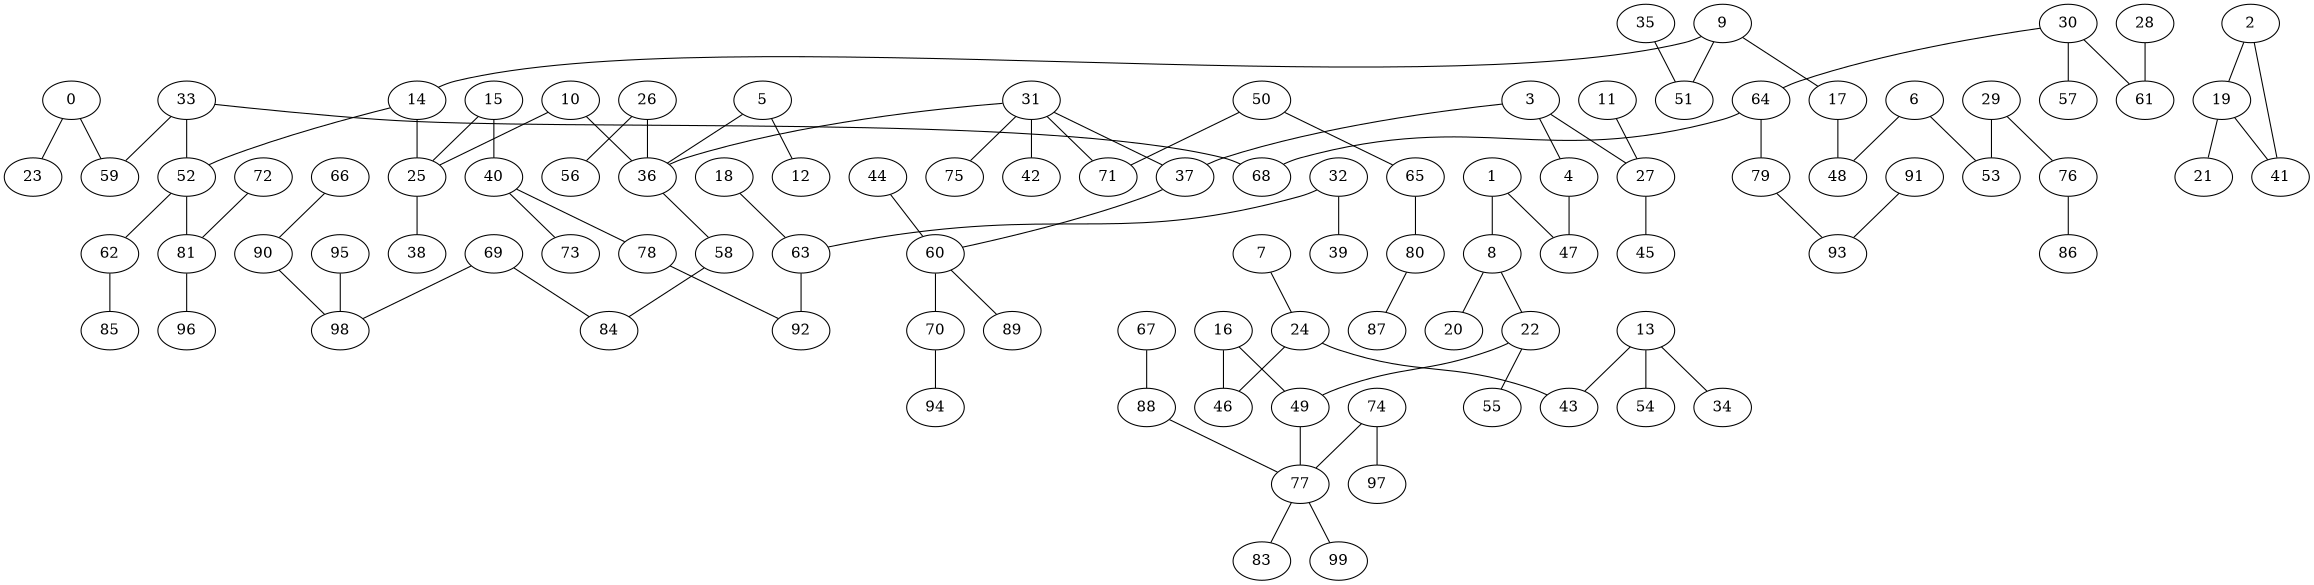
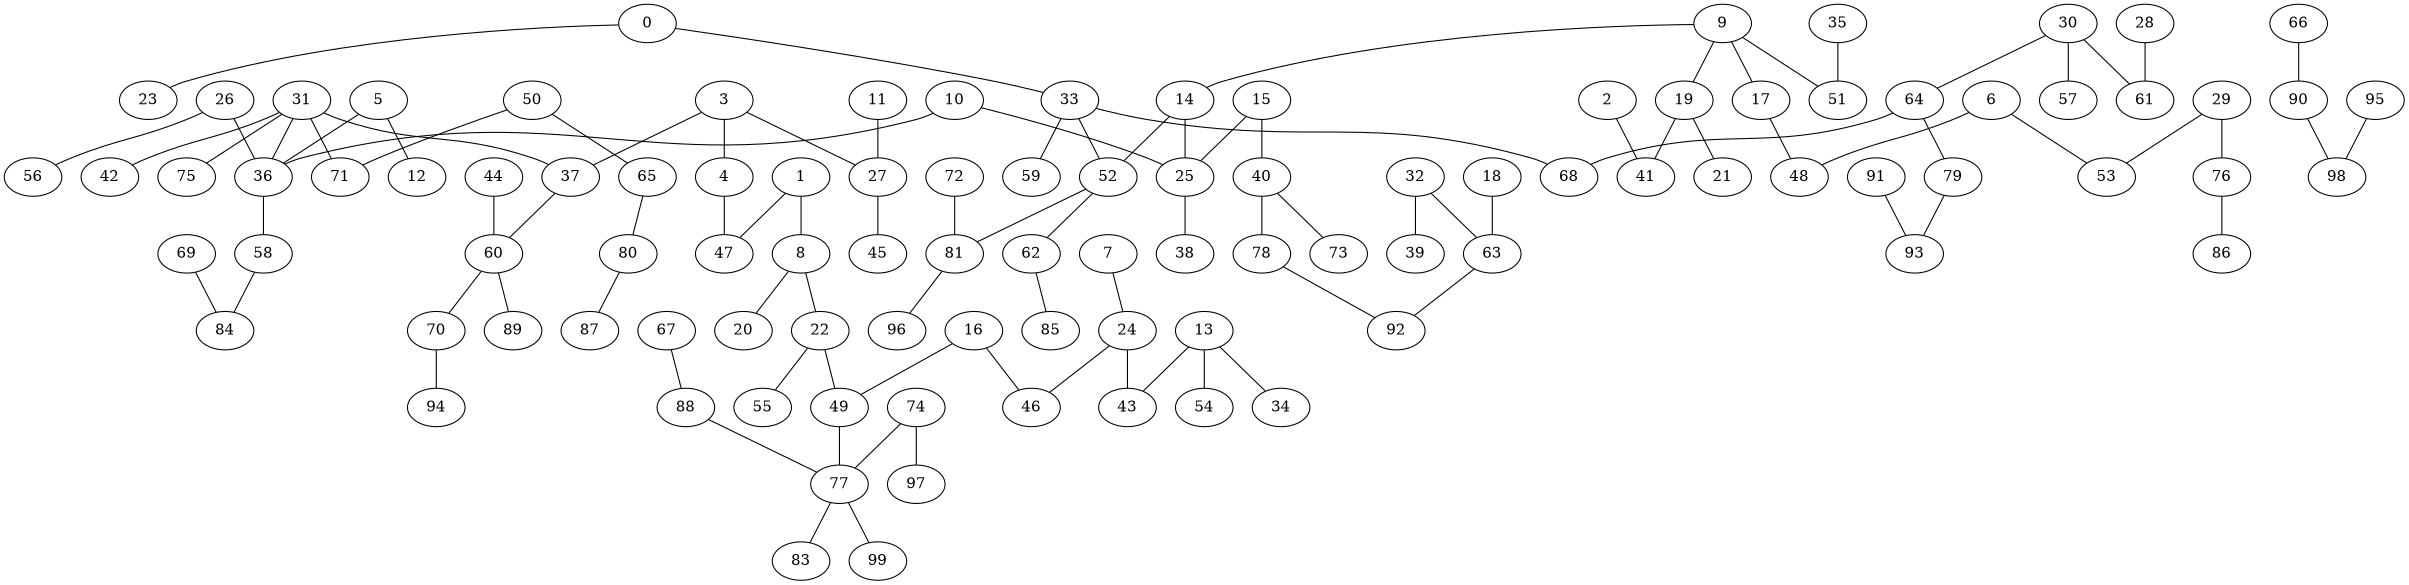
(2236, 62) -> (1703, 62)
(91, 139) -> (860, 57)
(417, 292) -> none
